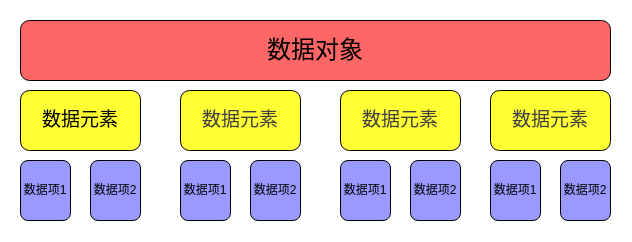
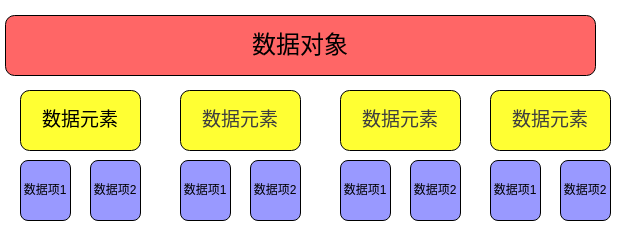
(316, 51) -> (301, 46)
